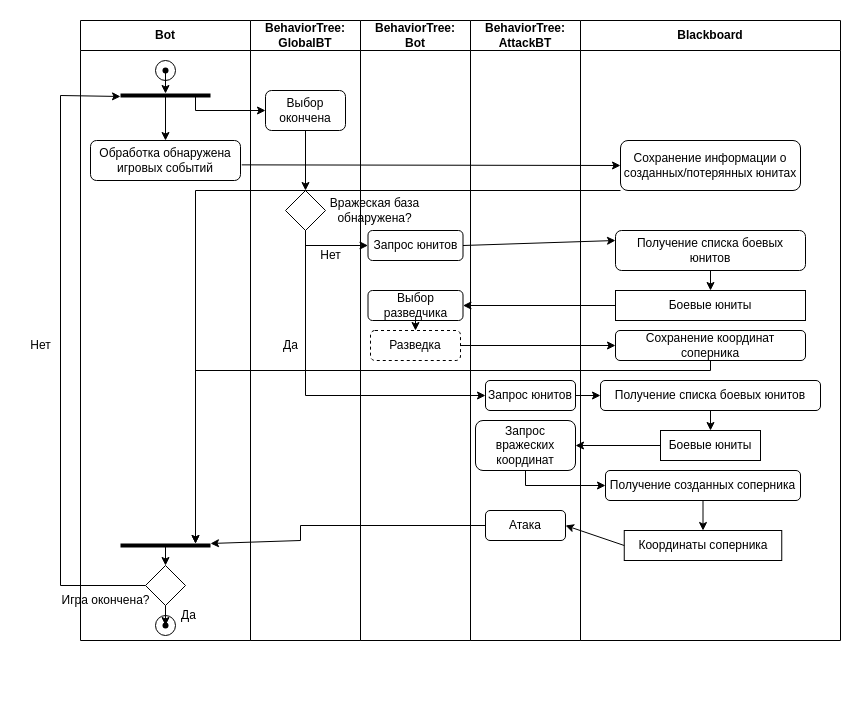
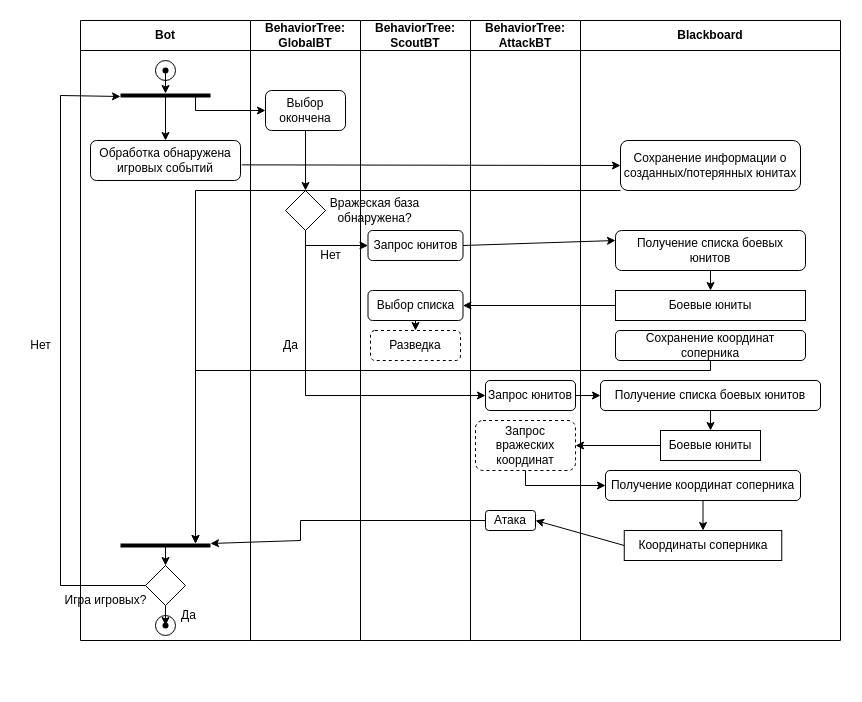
(416, 36) -> (416, 36)
(416, 306) -> (416, 306)
(535, 346) -> none
(526, 446) -> (526, 446)
(703, 486) -> (703, 486)
(526, 526) -> (511, 521)
(106, 601) -> (106, 601)
